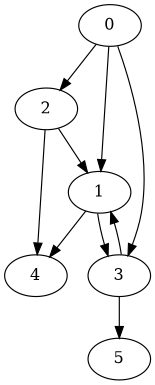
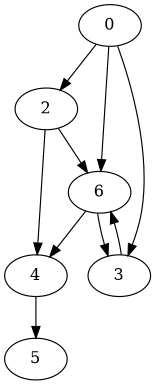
(100, 192) -> (100, 192)
(119, 312) -> (36, 312)
